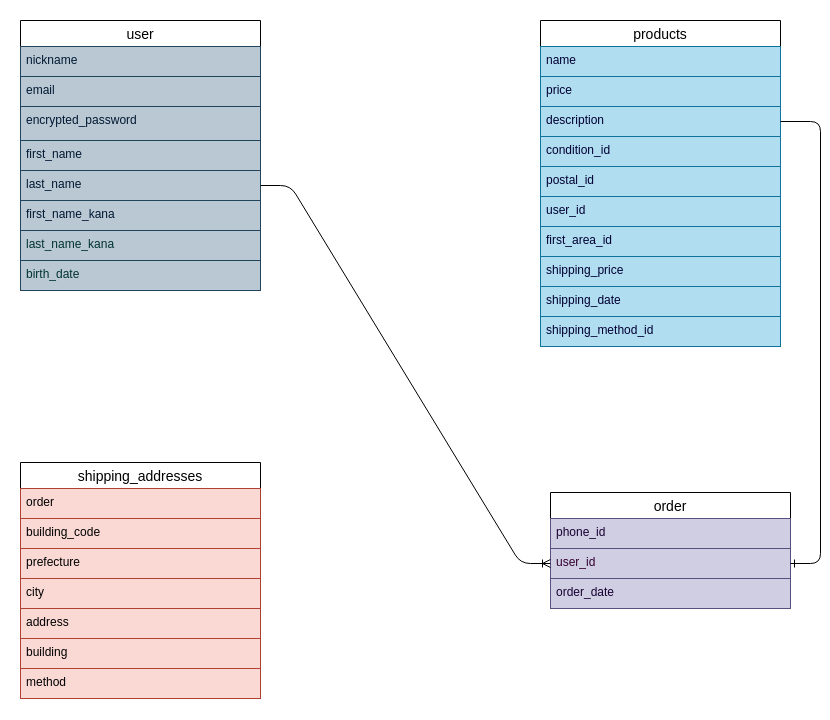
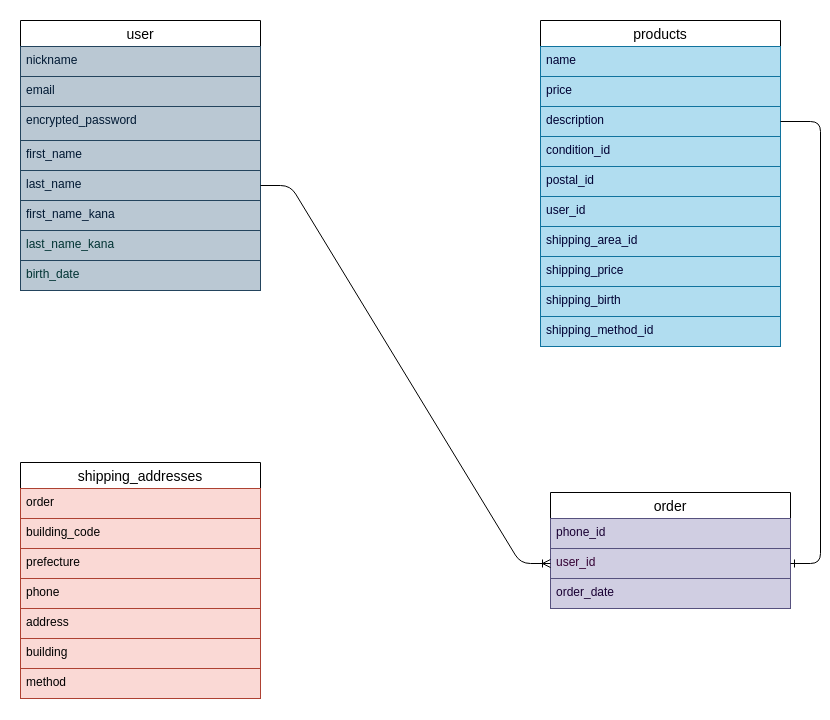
(587, 240) -> (595, 240)
(587, 300) -> (588, 300)
(38, 592) -> (43, 592)
